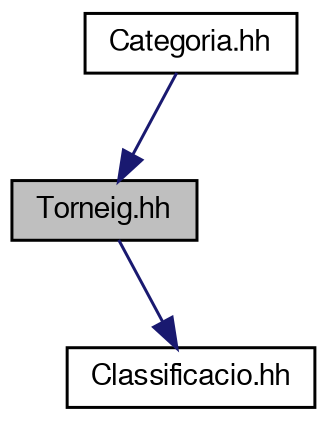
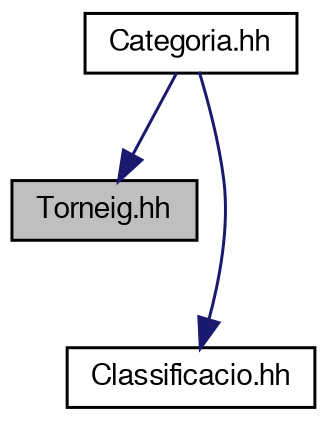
(141, 281) -> (225, 195)
